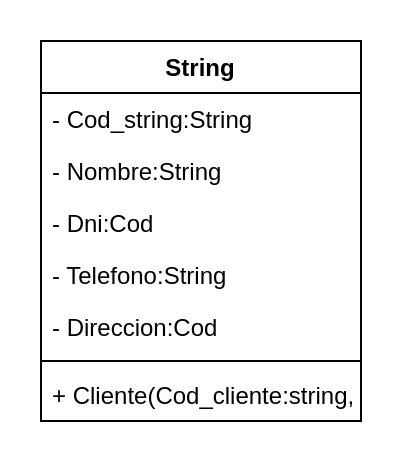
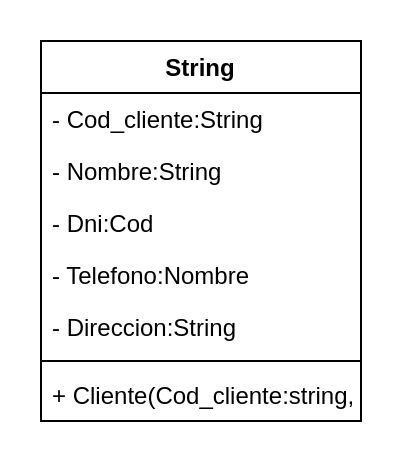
(167, 120) -> (171, 120)
(154, 276) -> (157, 276)
(140, 328) -> (157, 328)
